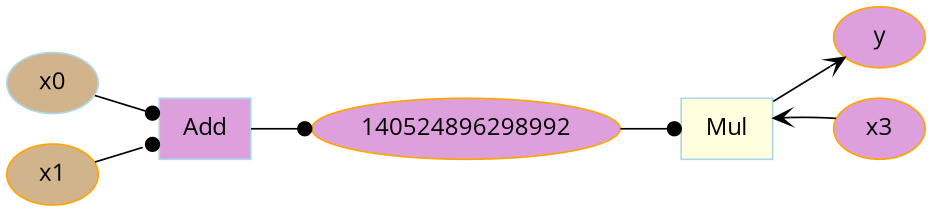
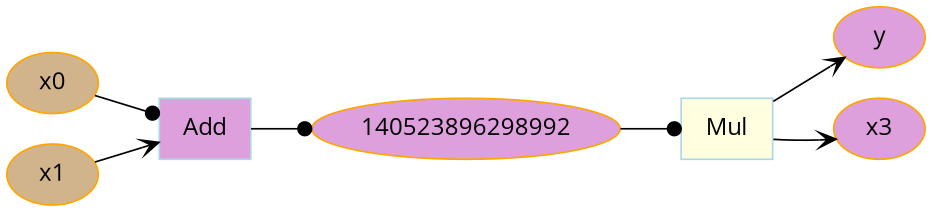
(53, 83) -> (53, 83)
(813, 117) -> (796, 140)
(466, 129) -> (466, 129)
(119, 155) -> (119, 155)
